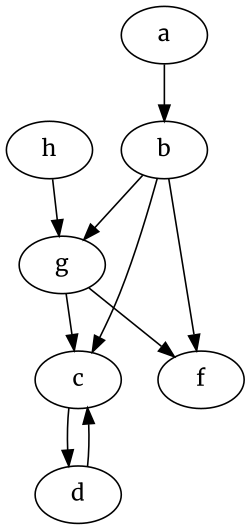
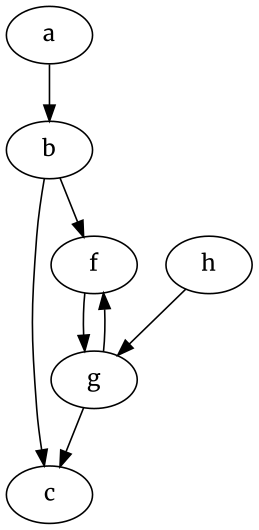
(119, 202) -> (83, 314)
(78, 495) -> none
